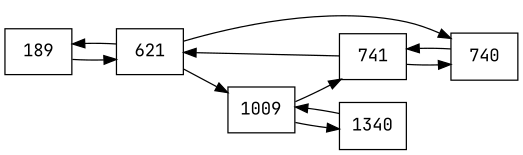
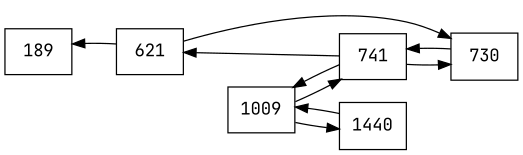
(484, 57) -> (484, 57)
(88, 60) -> none
(200, 78) -> (322, 73)
(373, 126) -> (373, 126)
